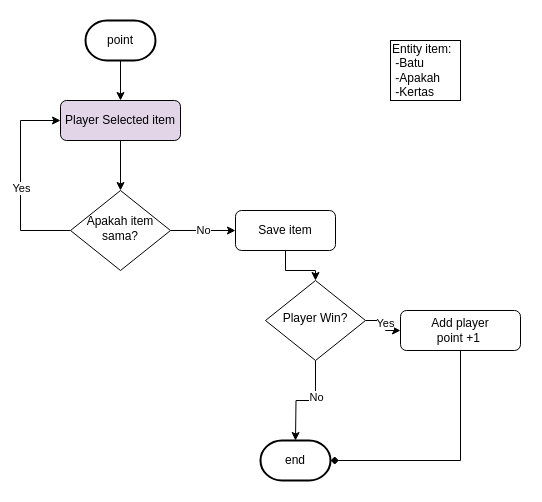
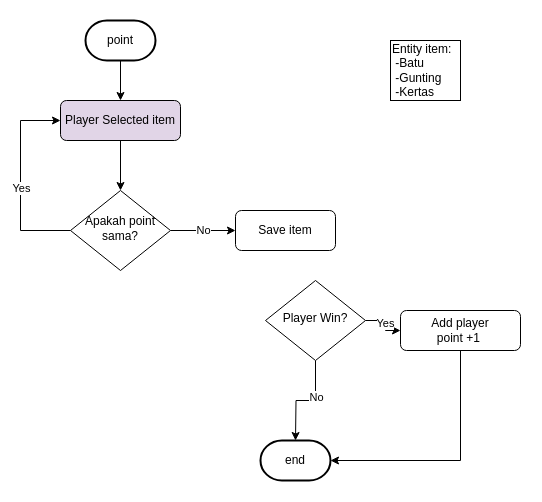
(427, 71) -> (427, 71)
(121, 229) -> (121, 229)
(292, 271) -> none
(339, 461) -> (338, 461)
